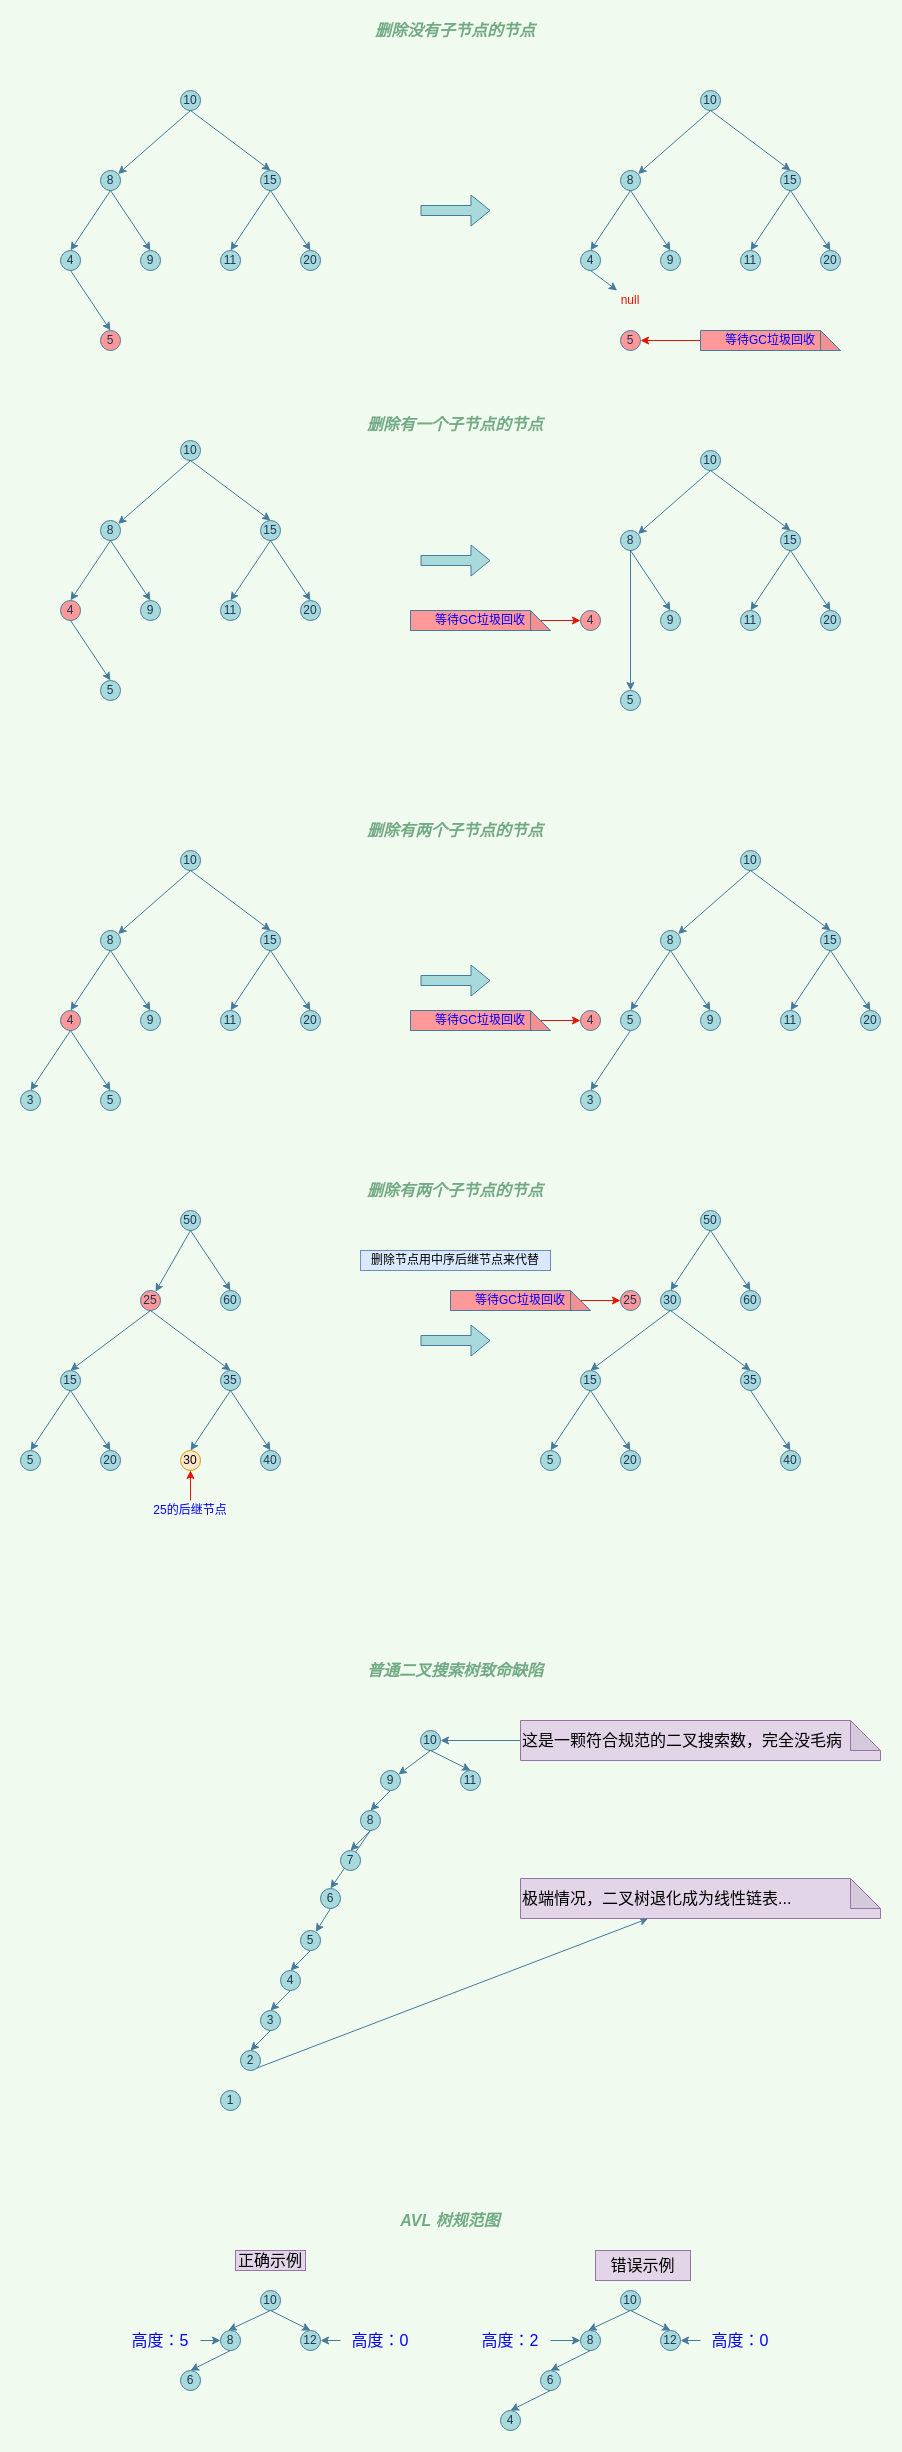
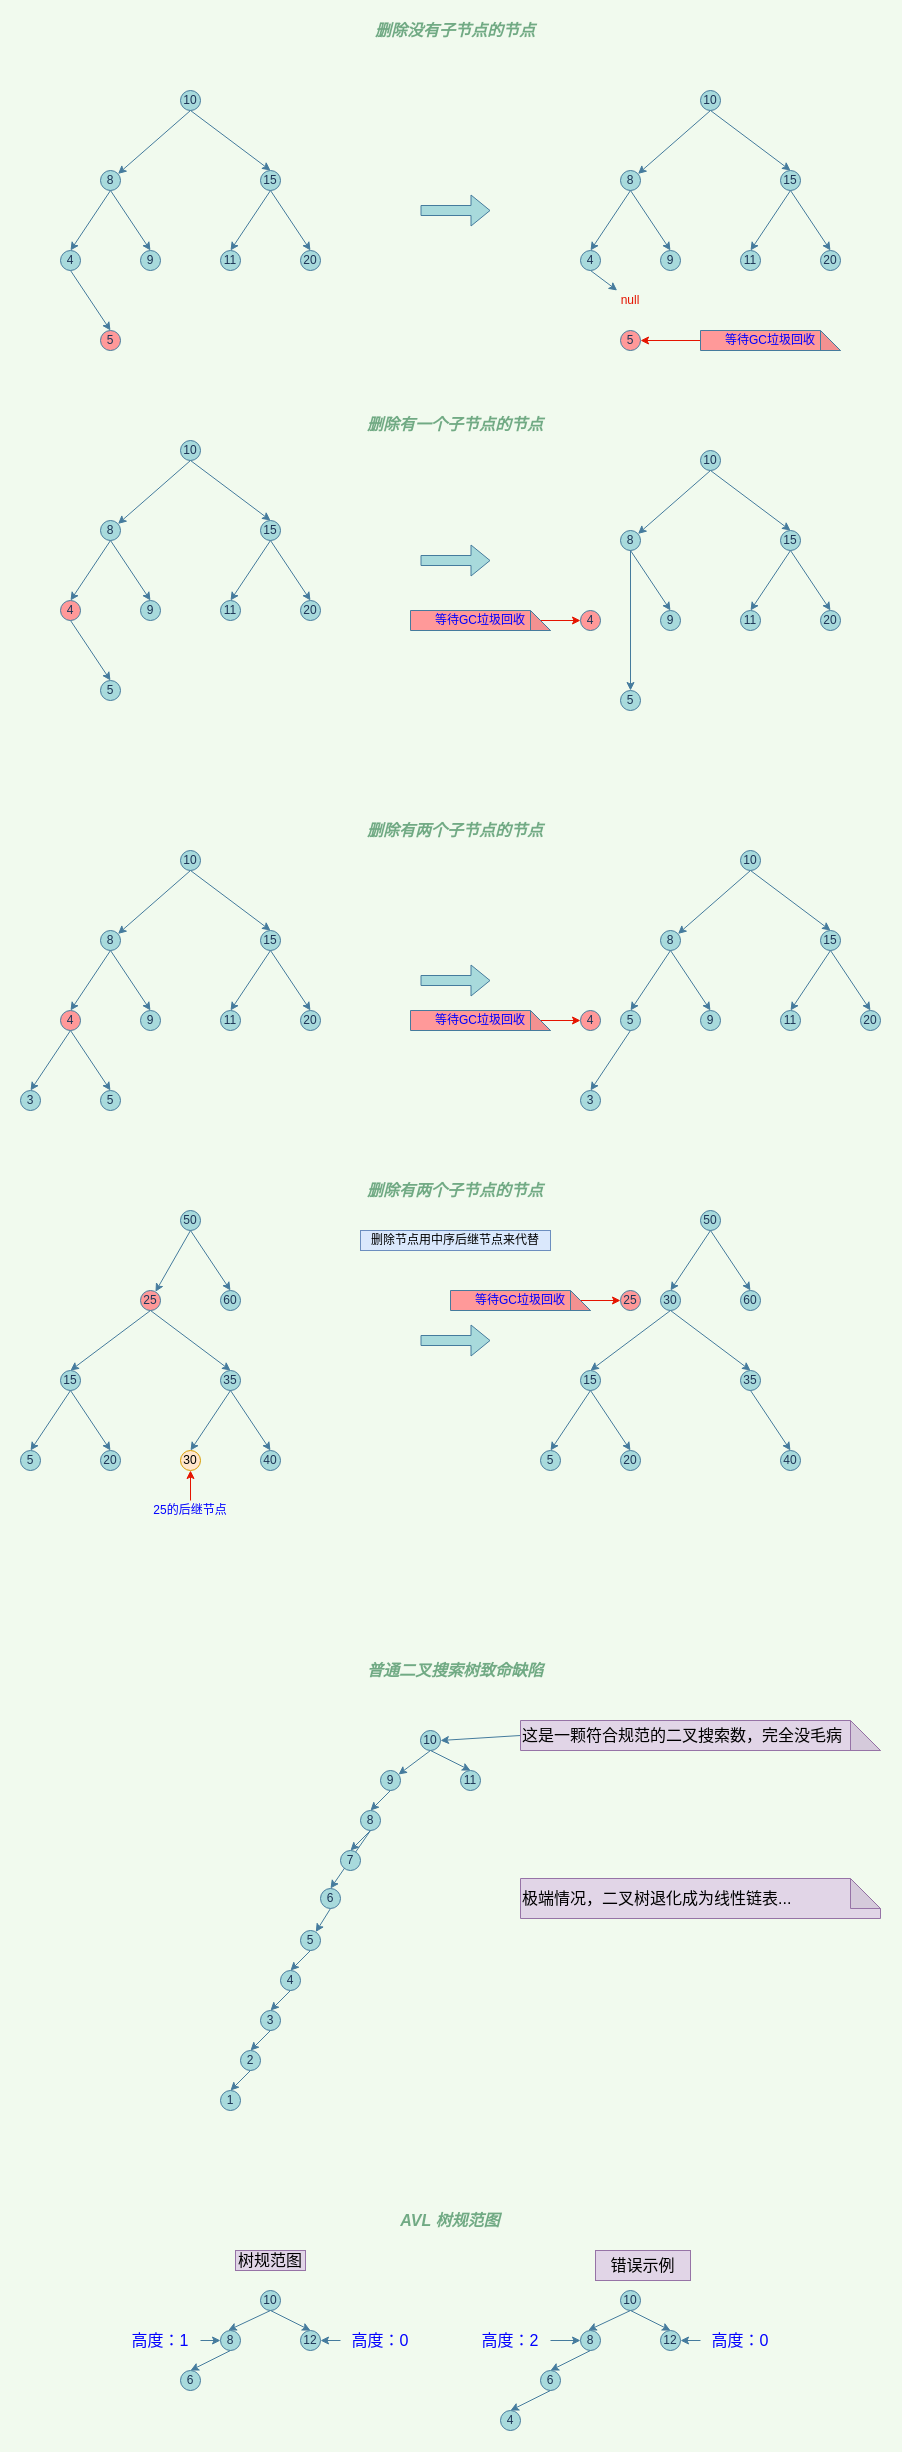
(456, 1261) -> (456, 1241)
(701, 1741) -> (701, 1736)
(446, 1996) -> (243, 2078)
(271, 2261) -> (271, 2261)
(161, 2341) -> (161, 2341)
